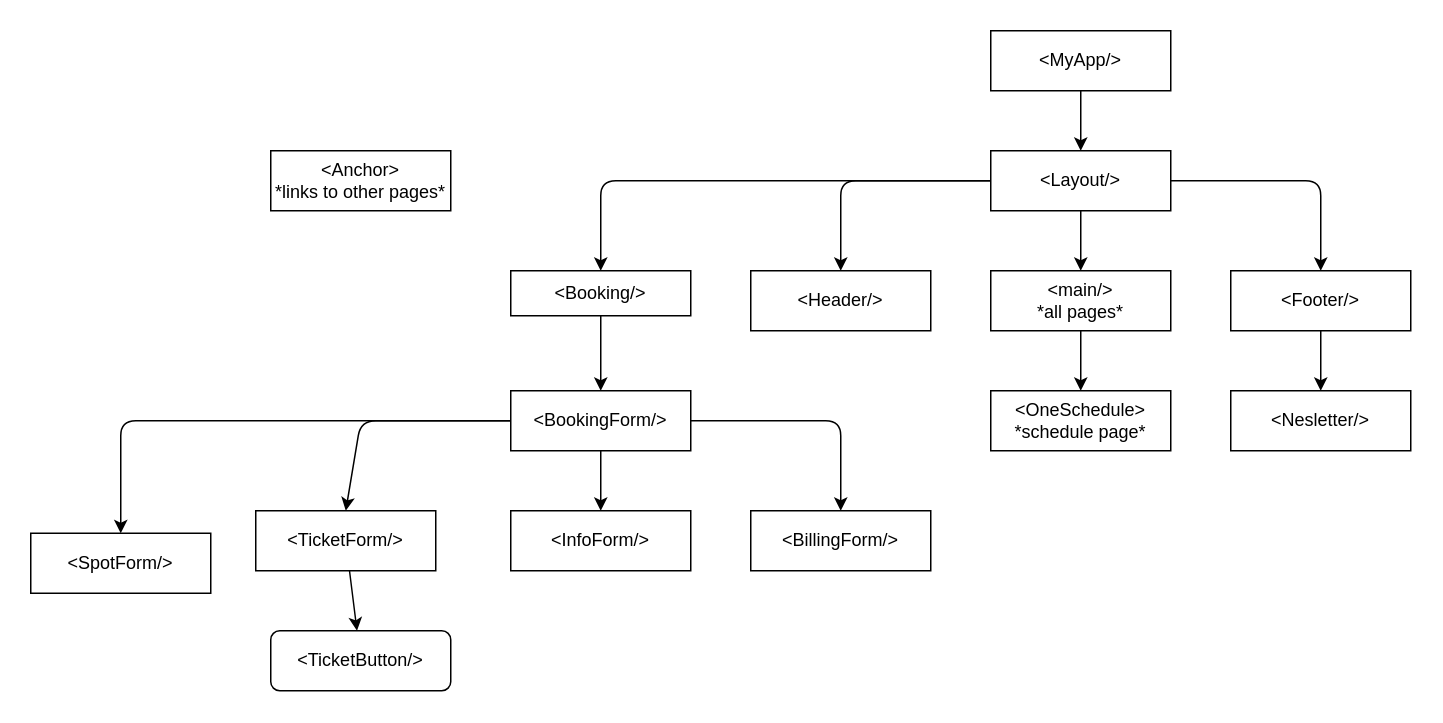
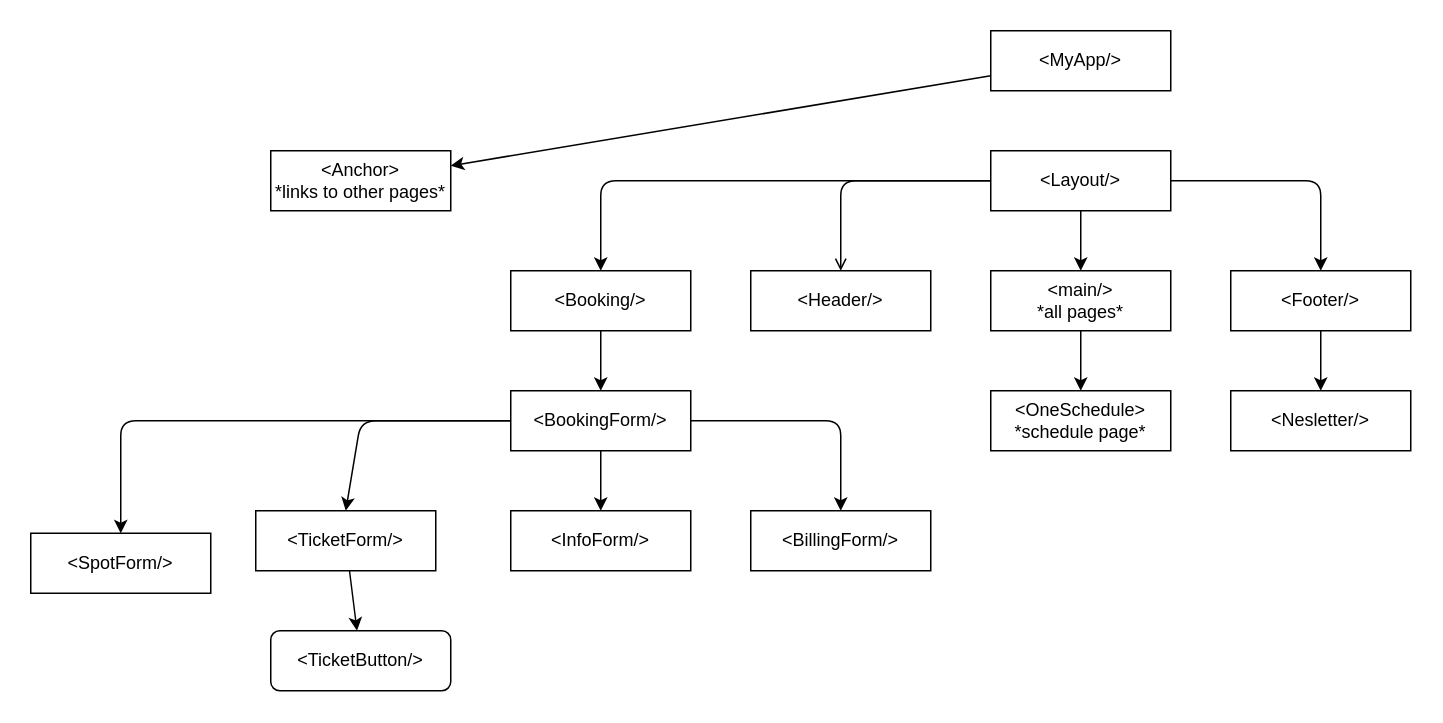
(1081, 116) -> (726, 120)
(841, 259) -> (841, 261)
(601, 293) -> (601, 301)
